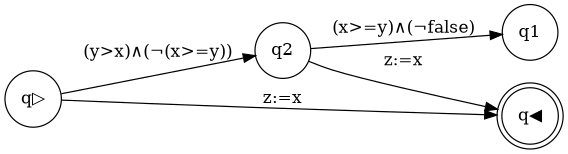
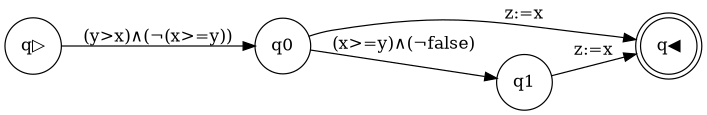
(283, 51) -> (283, 46)
(273, 108) -> (588, 66)
